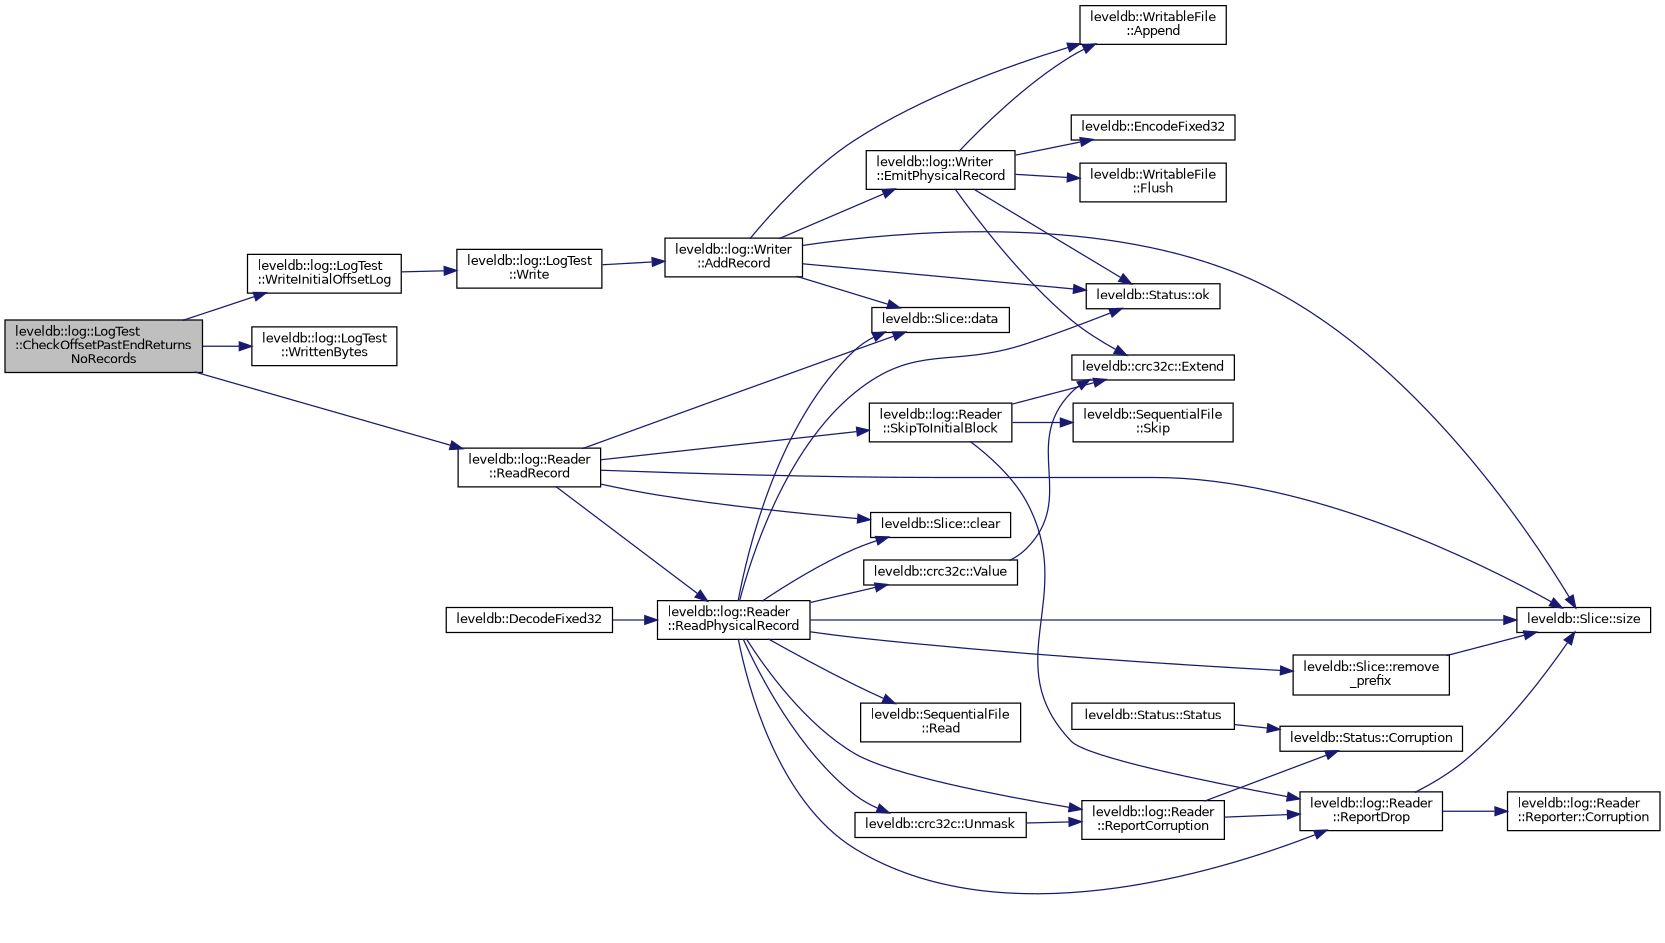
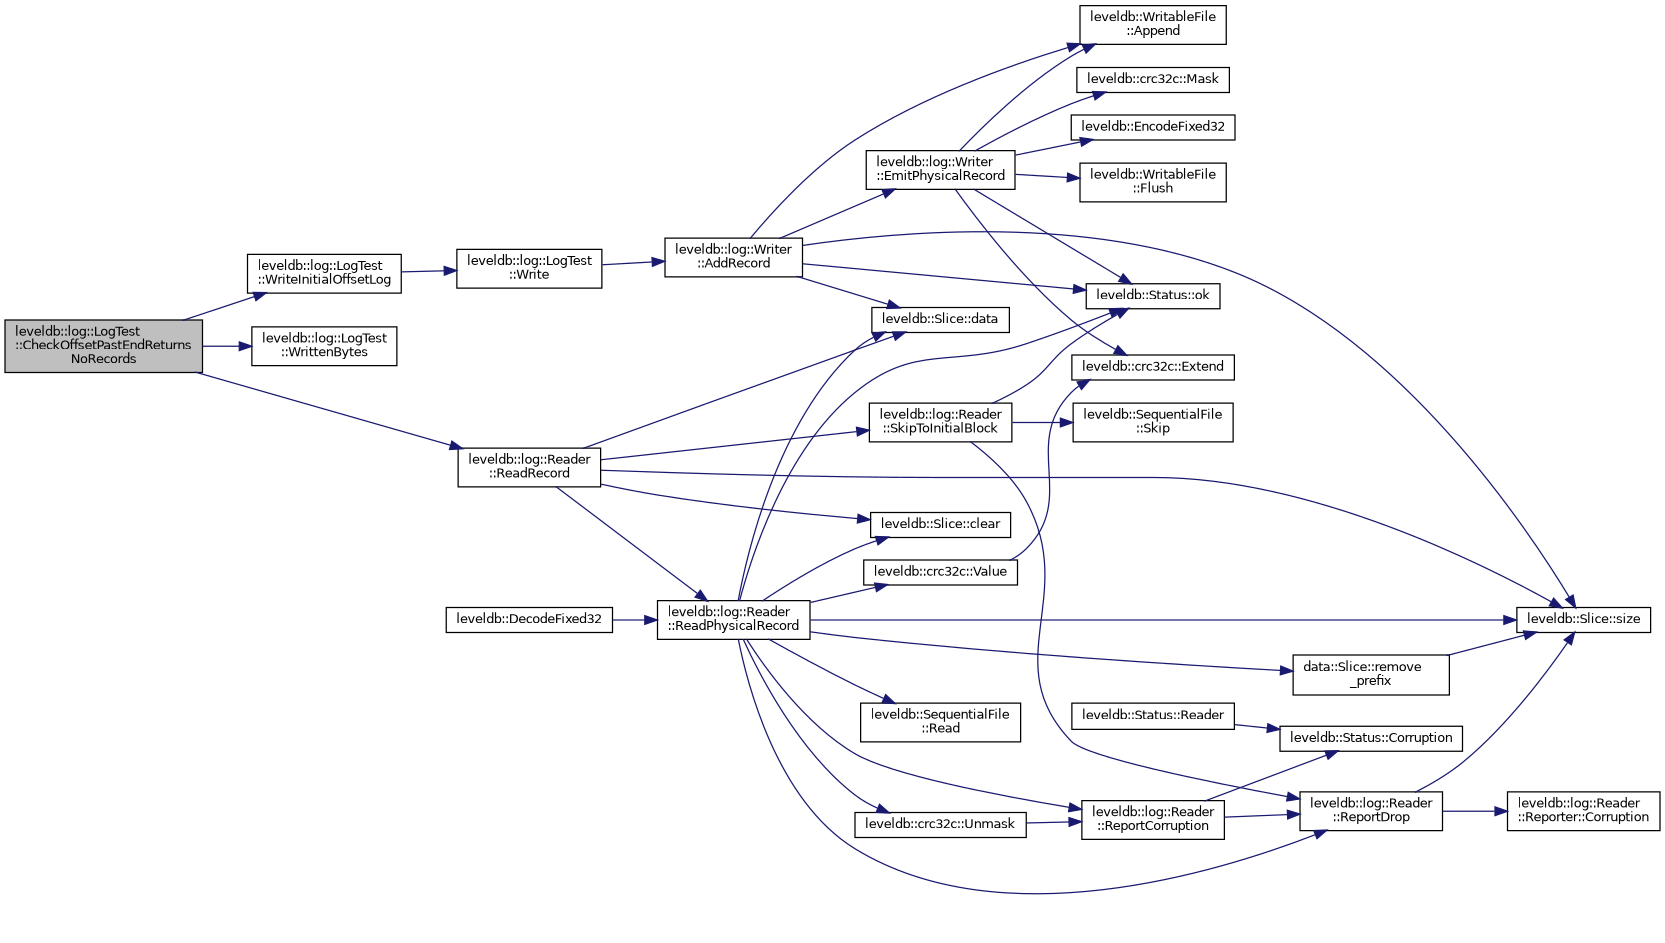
none -> (1153, 80)
(1053, 393) -> (1054, 359)
(1371, 675) -> (1371, 675)
(1153, 716) -> (1153, 716)
